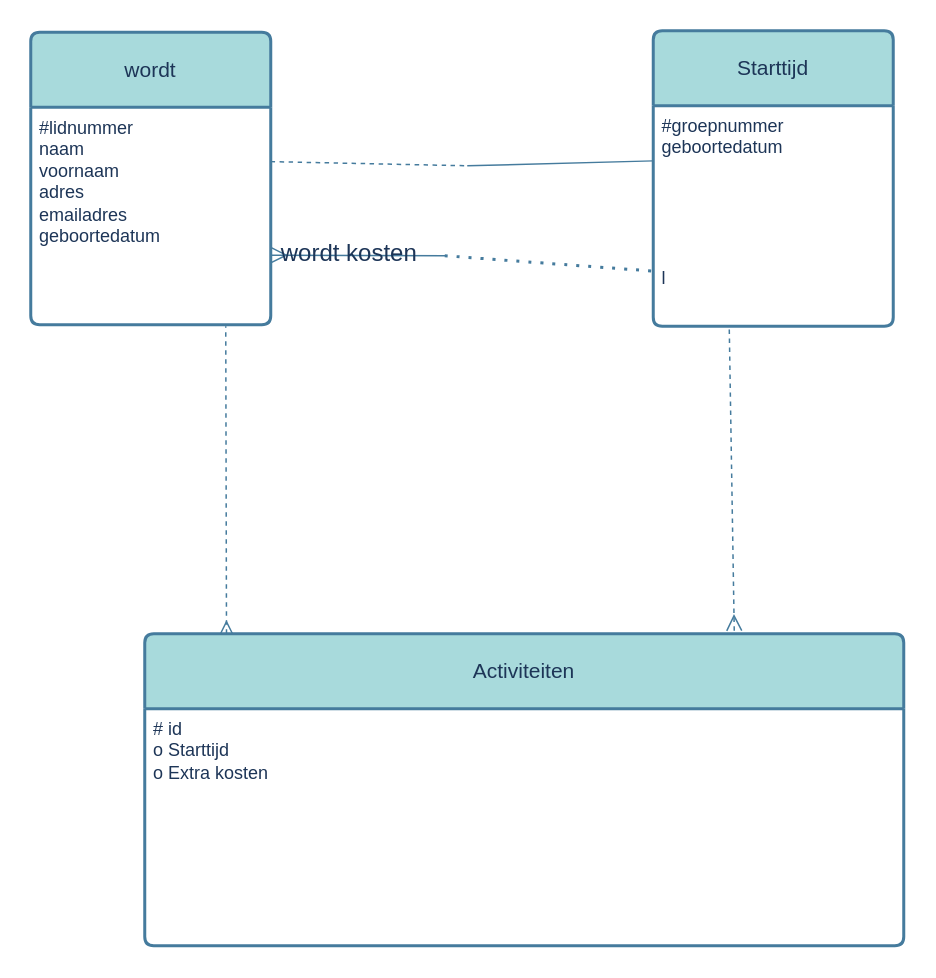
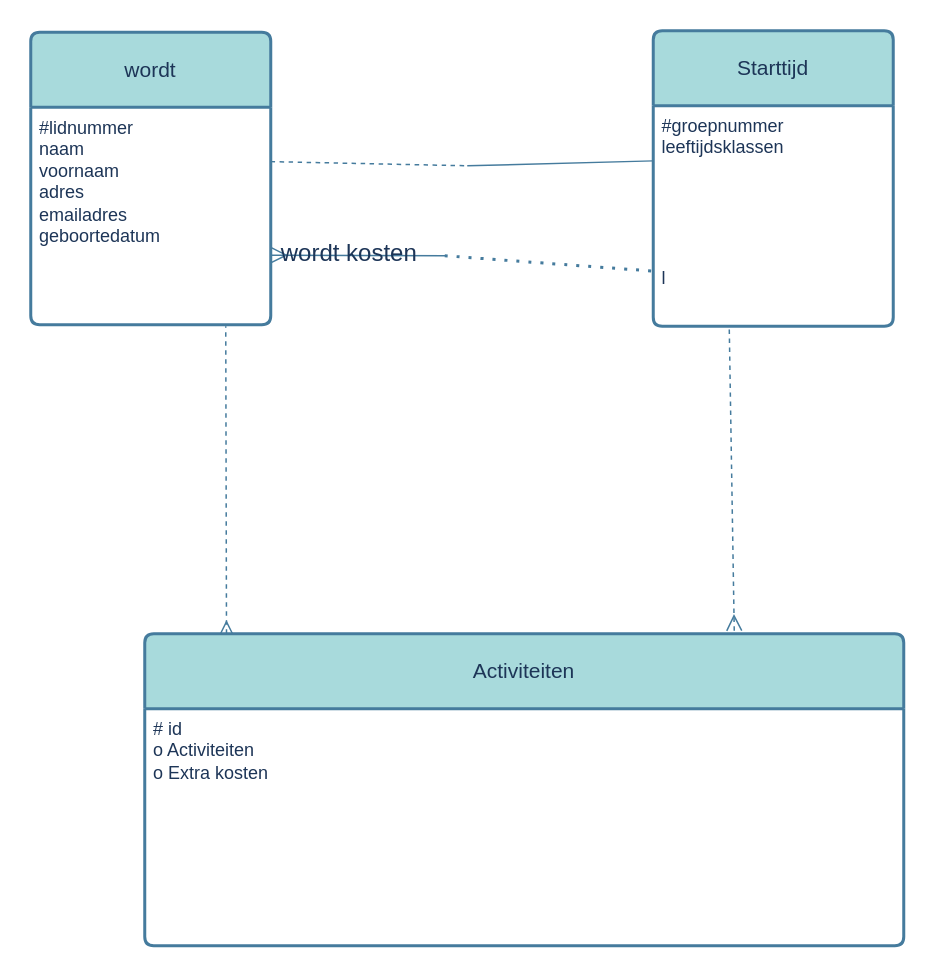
(728, 149) -> (736, 149)
(220, 752) -> (220, 752)
